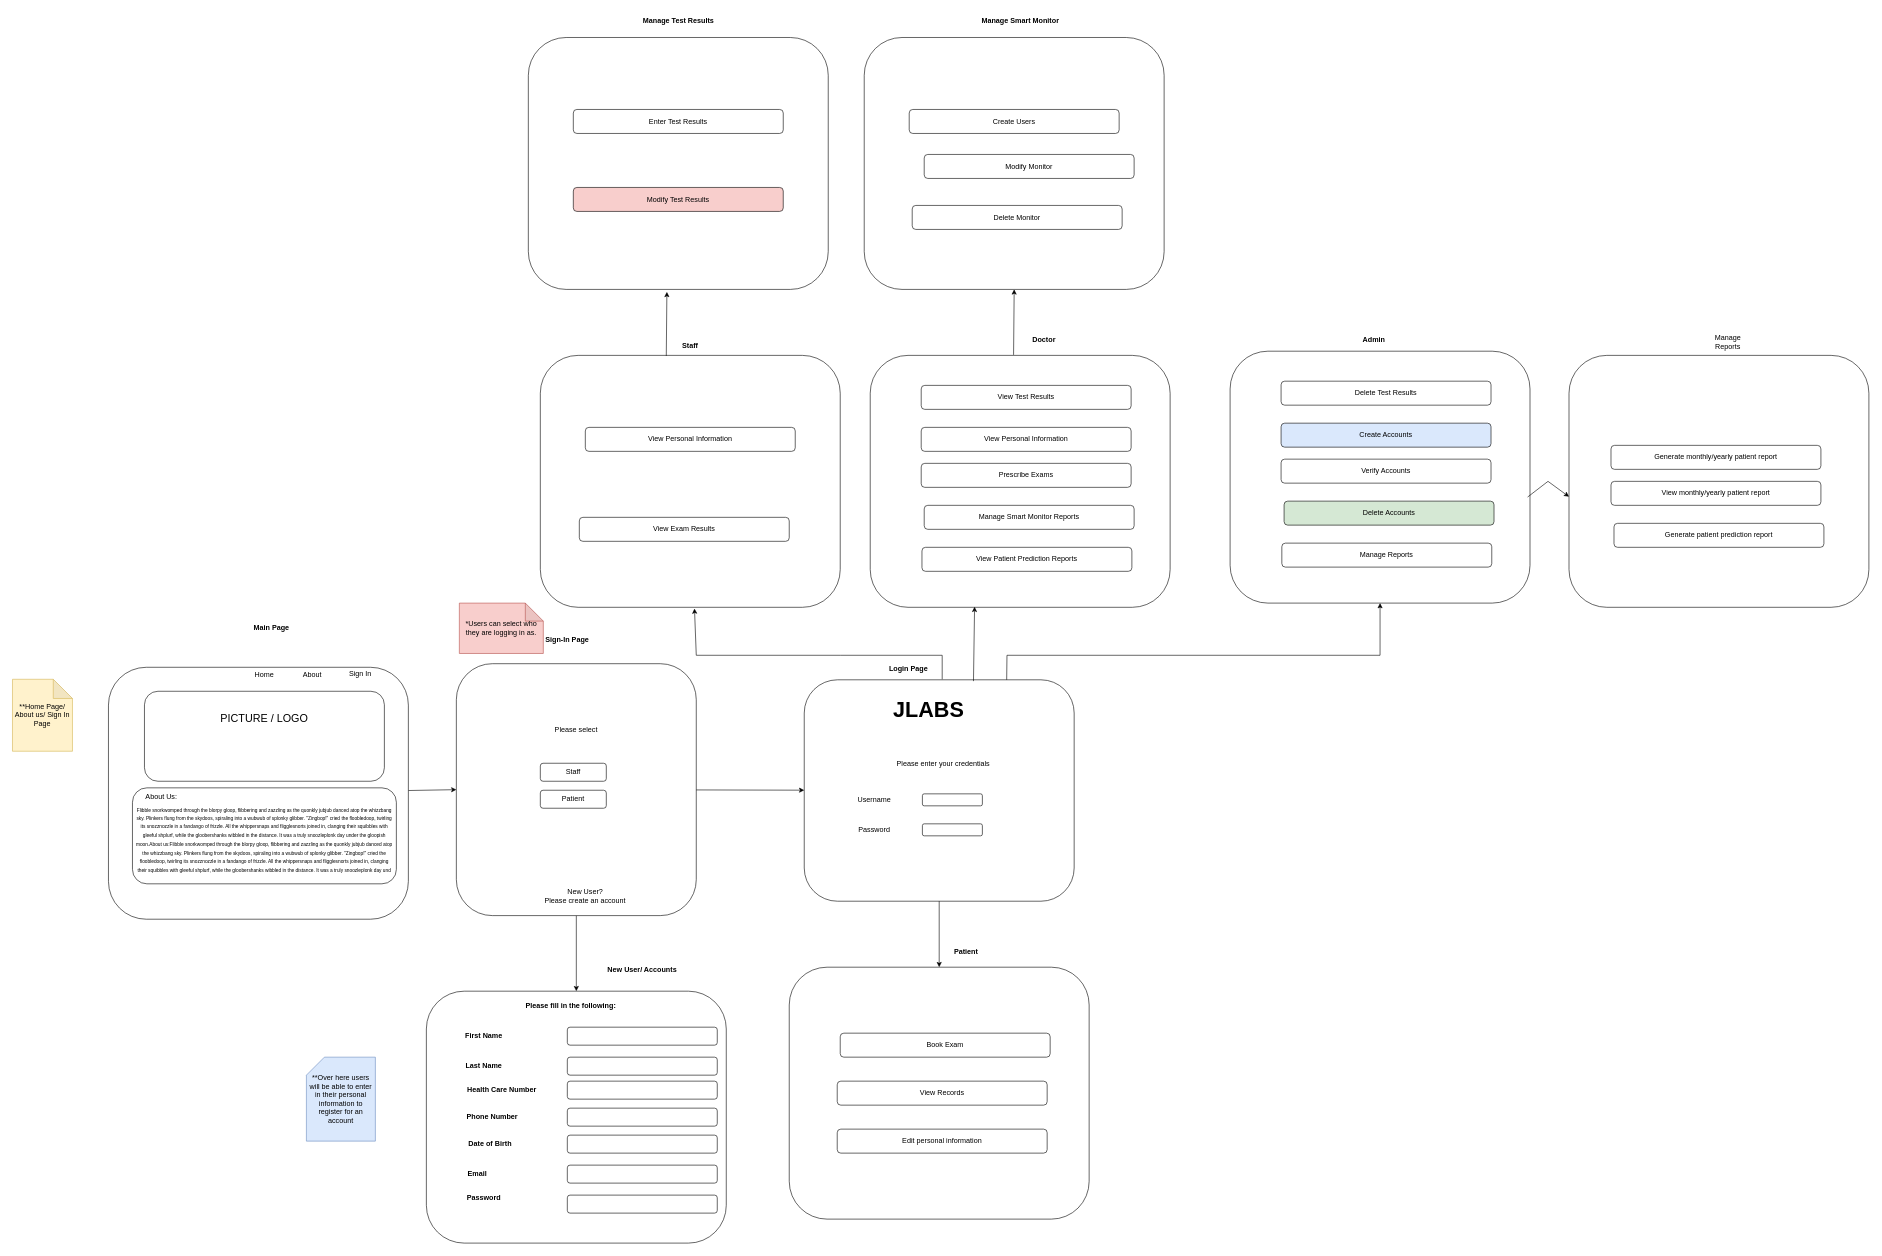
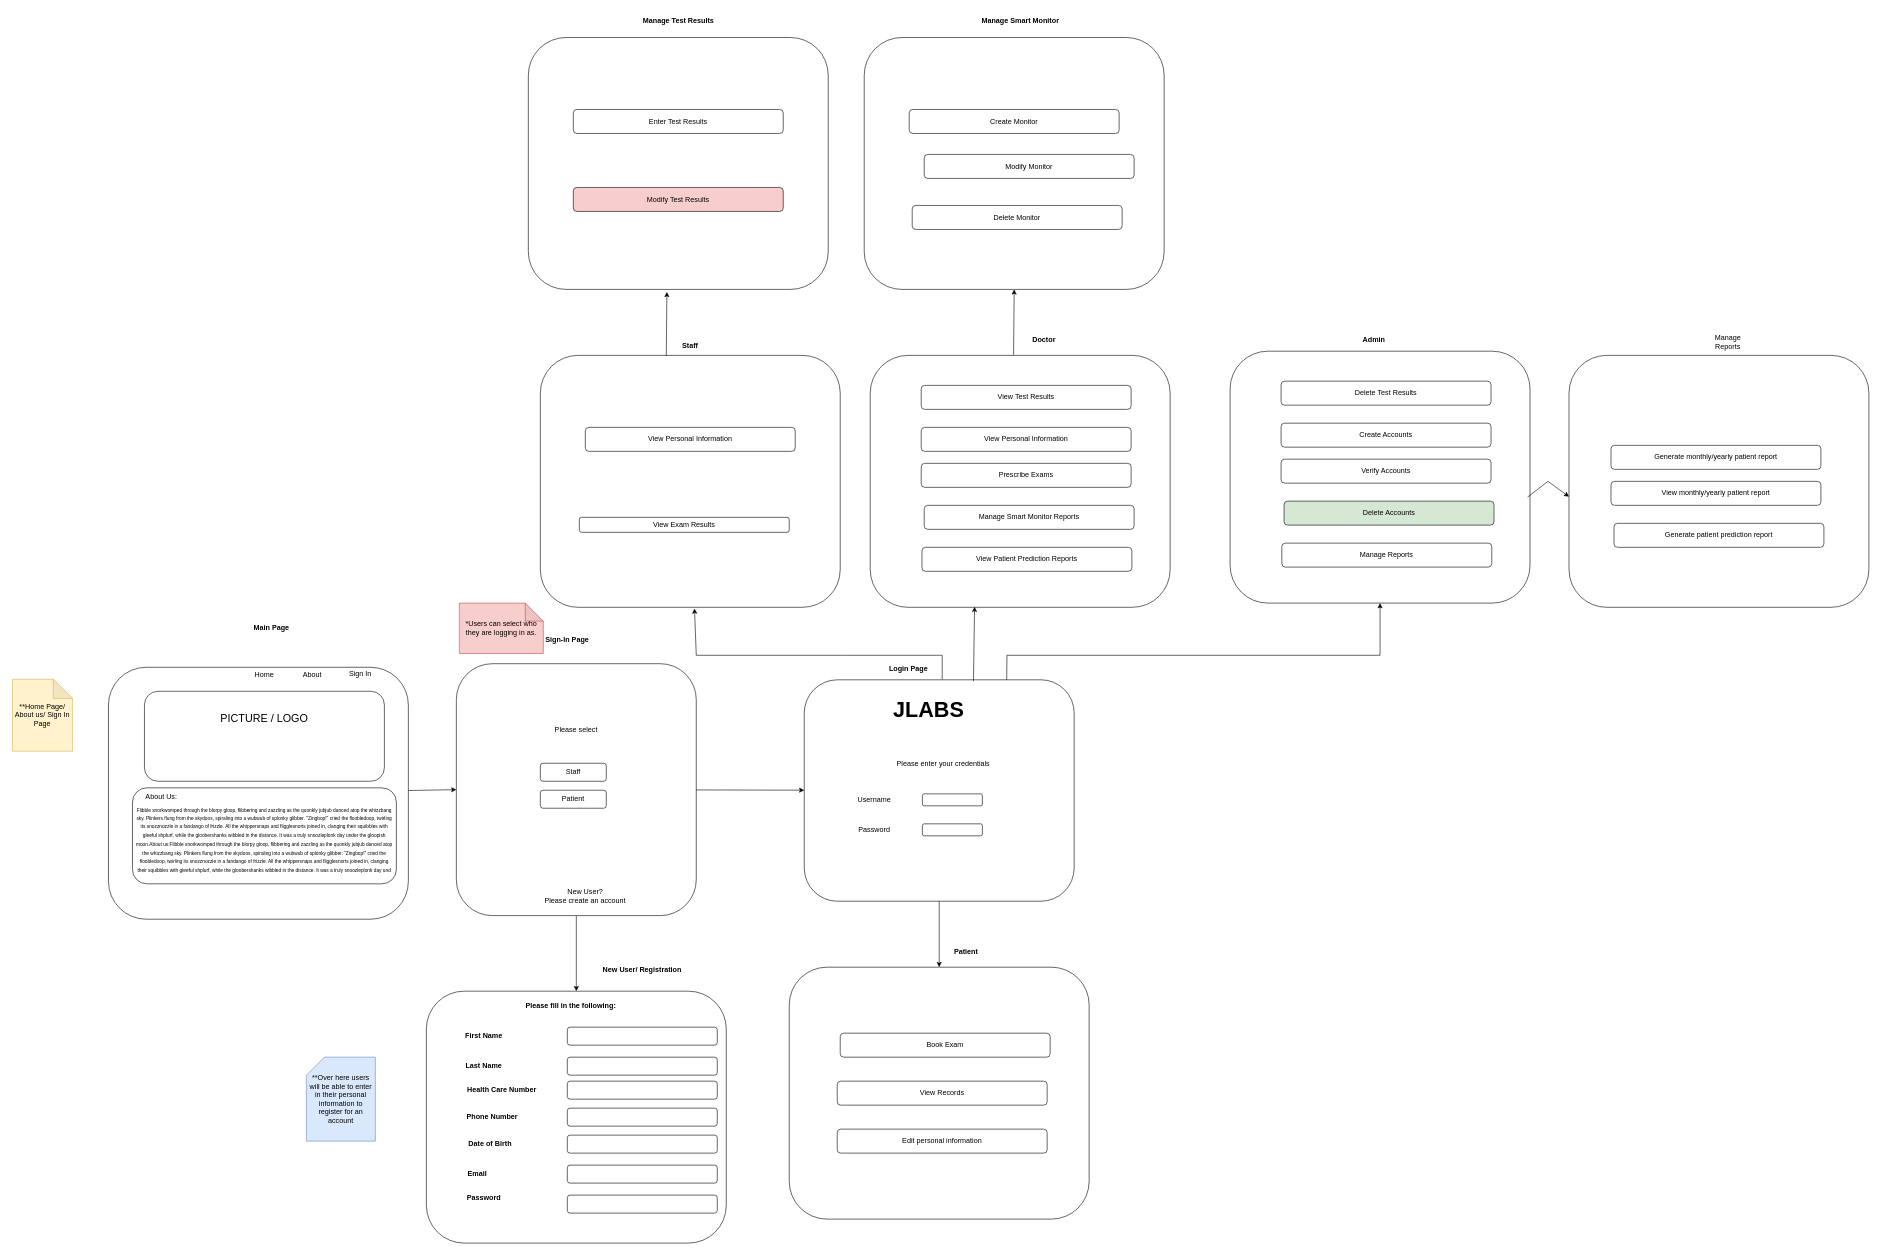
(1014, 122) -> (1014, 122)
(1386, 435) -> (1386, 435)
(684, 530) -> (684, 525)
(642, 971) -> (642, 971)
